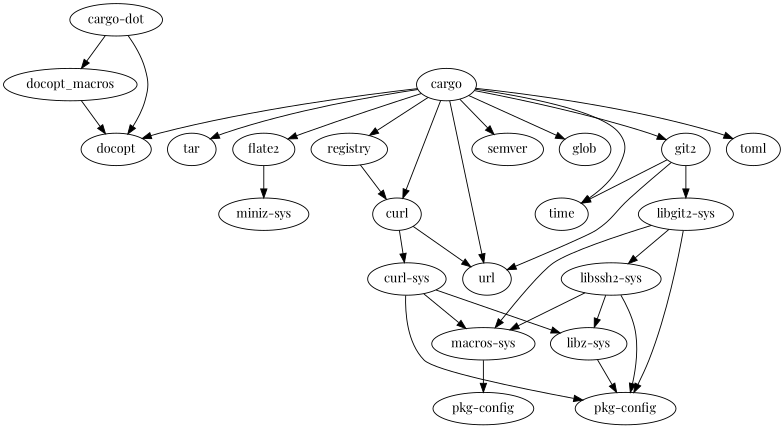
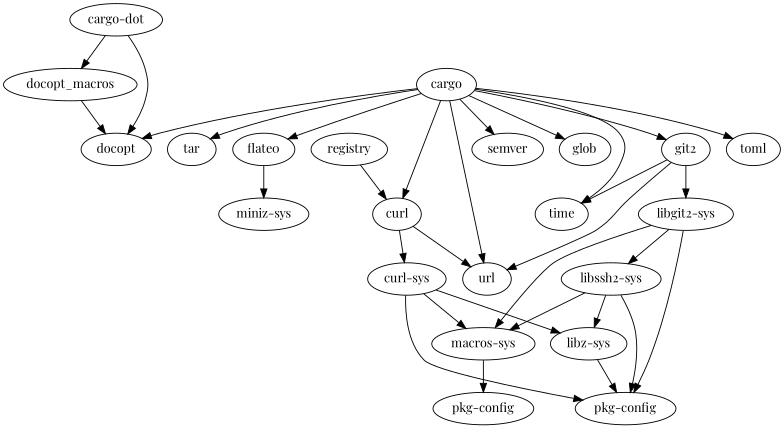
(403, 114) -> none
(264, 149) -> (264, 149)
